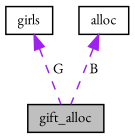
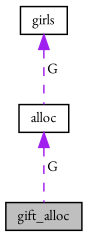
(93, 69) -> (51, 167)
(50, 76) -> (44, 77)
